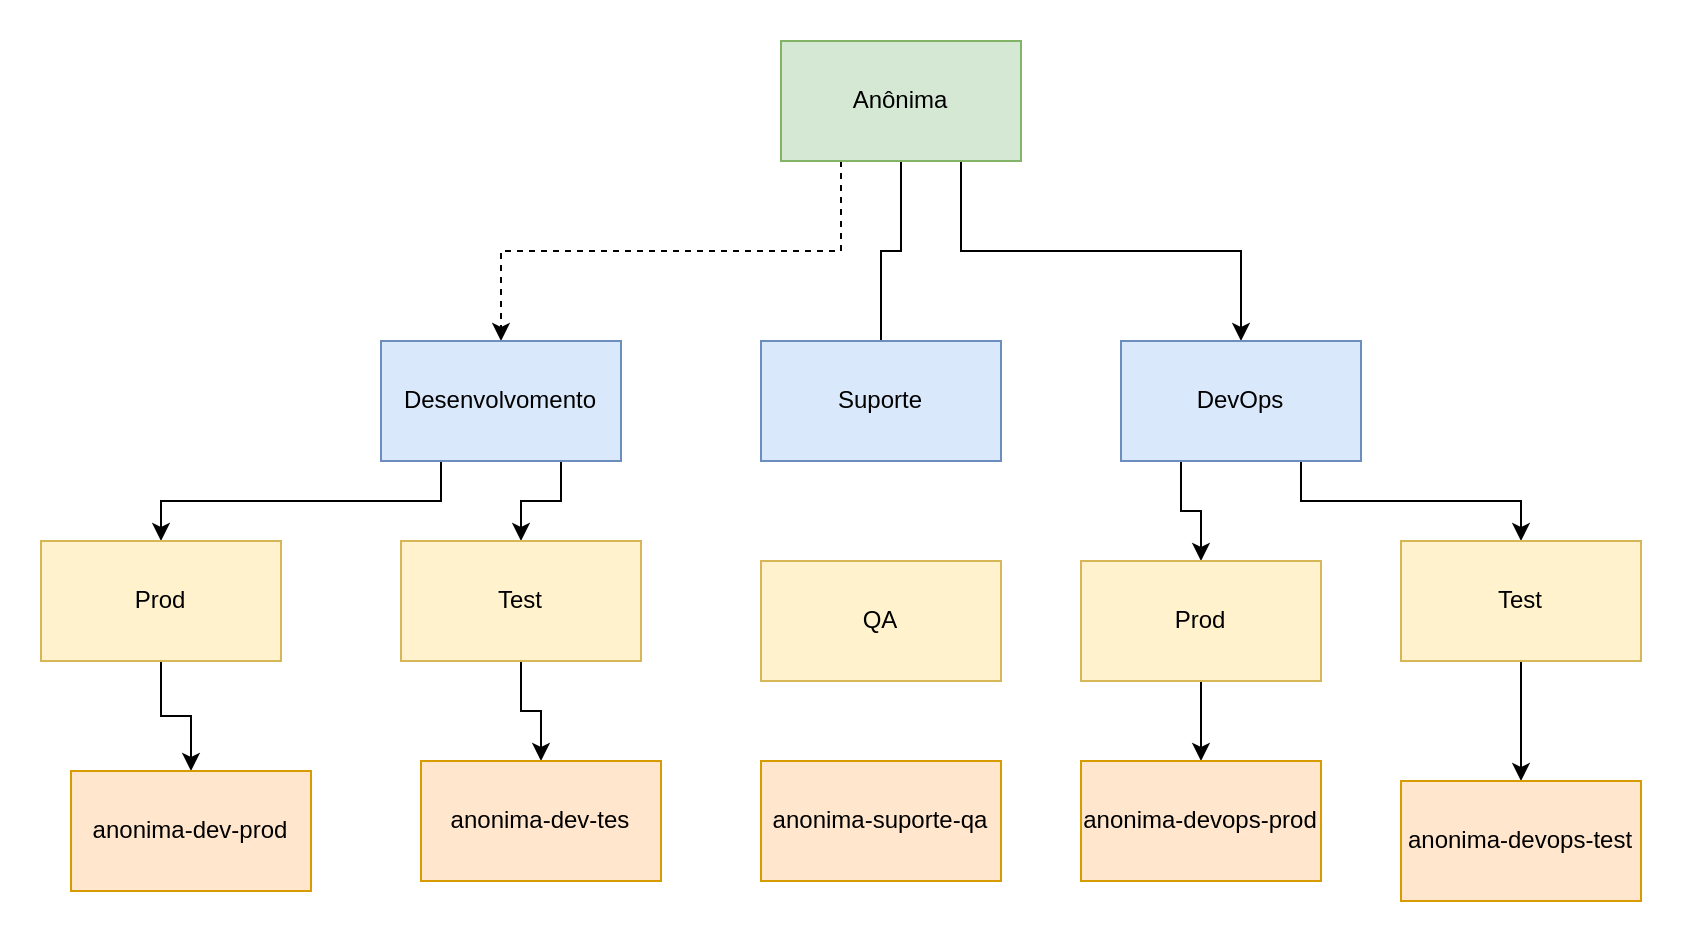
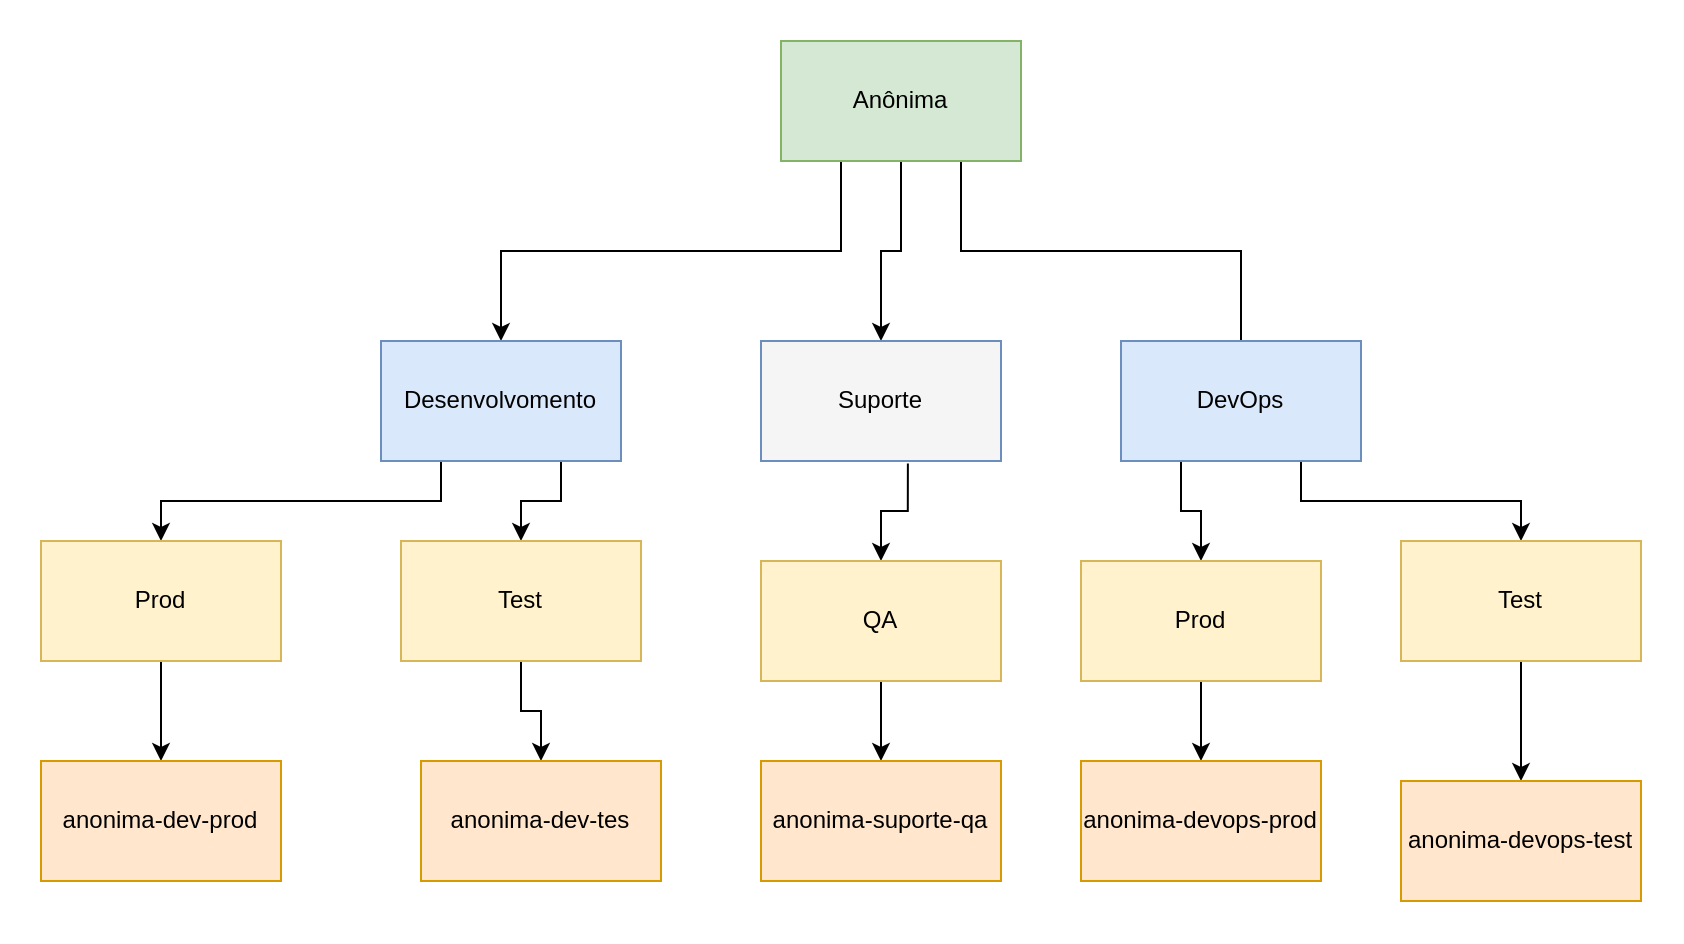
(677, 251) -> (677, 251)
(1241, 326) -> (1241, 331)
(881, 331) -> (881, 326)
(881, 401) -> (881, 401)
none -> (900, 511)
none -> (881, 714)
(191, 831) -> (161, 821)
